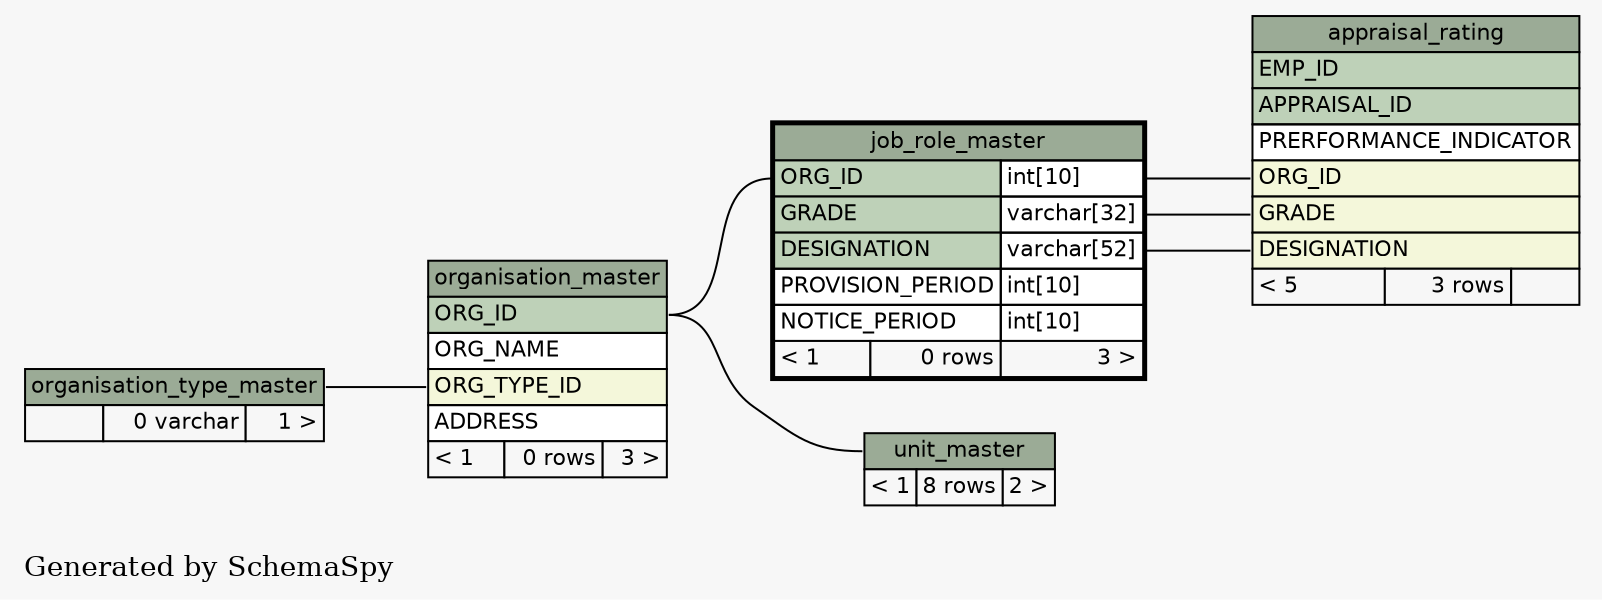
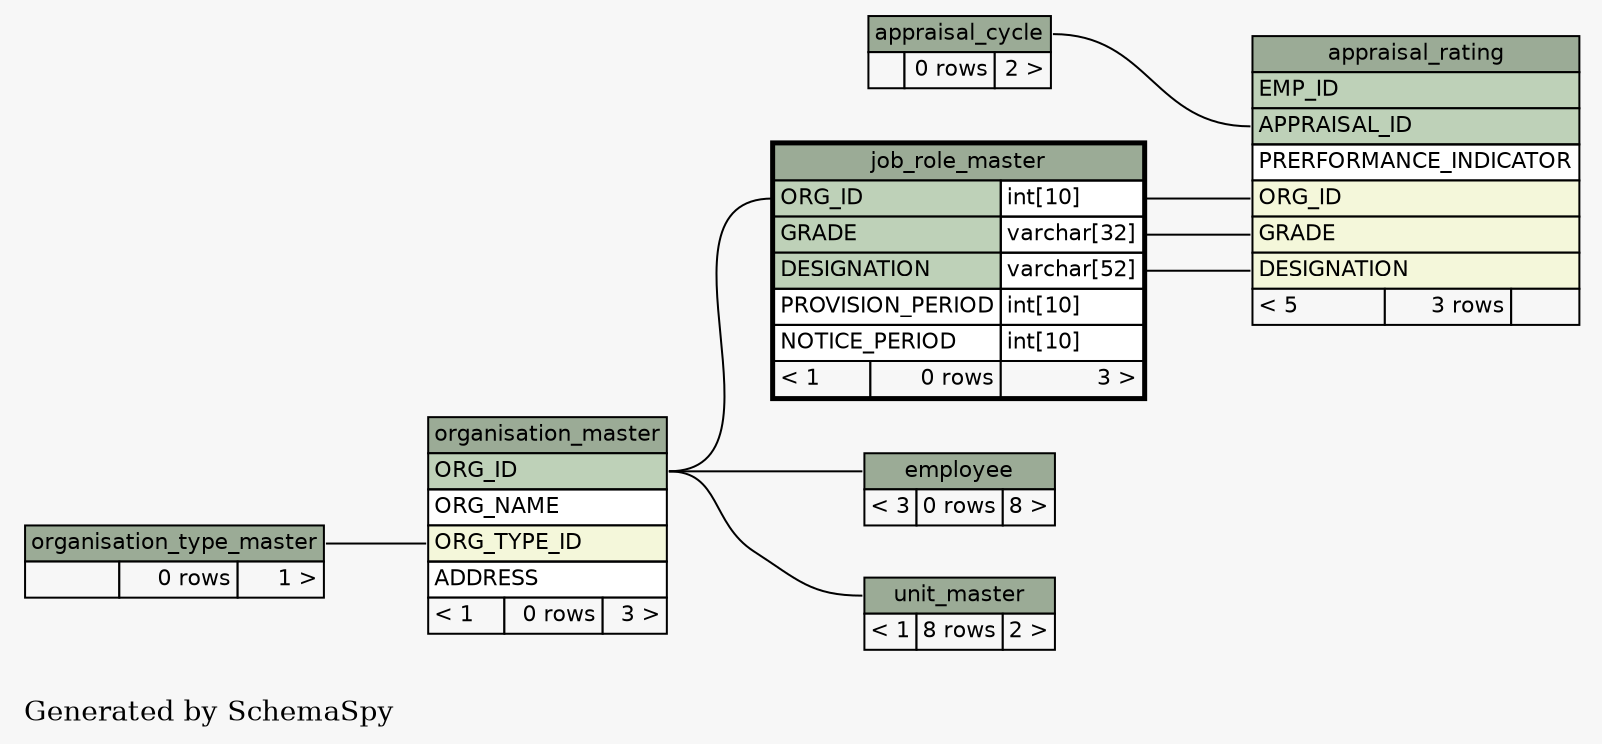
none -> (959, 52)
(187, 422) -> (195, 579)
none -> (959, 489)
